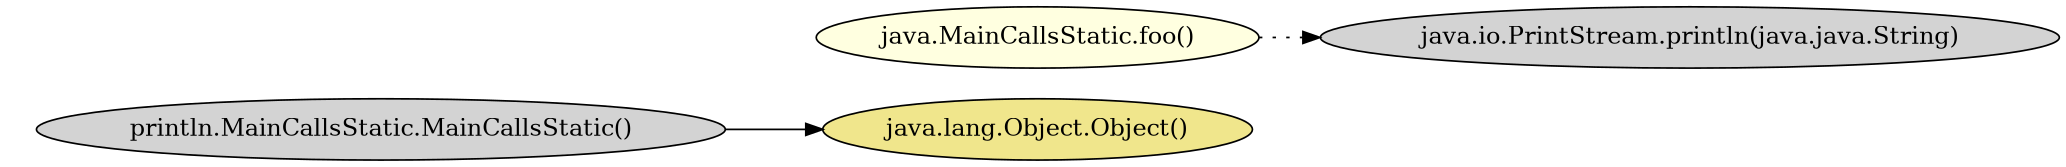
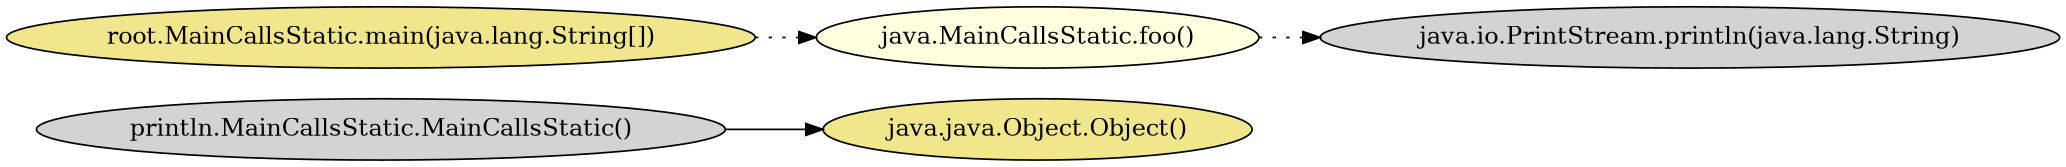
none -> (381, 37)
(1690, 37) -> (1690, 37)
(1038, 129) -> (1038, 129)
